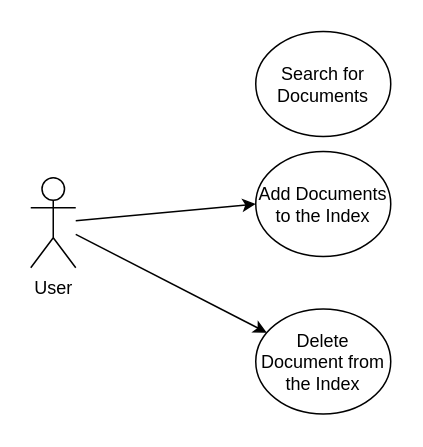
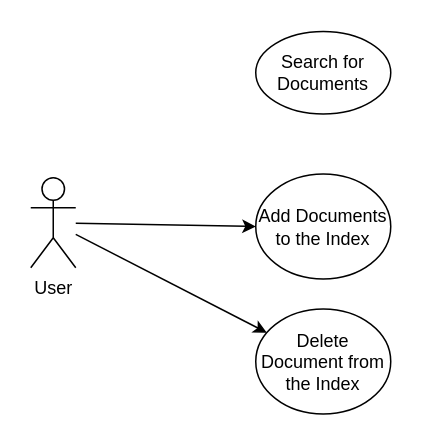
(323, 84) -> (323, 73)
(323, 204) -> (323, 227)
